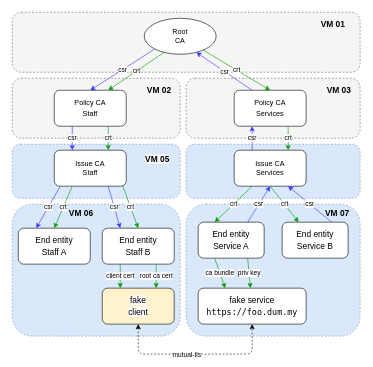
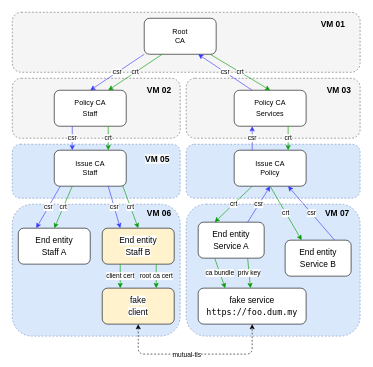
(180, 36) -> (180, 36)
(270, 168) -> (270, 168)
(81, 213) -> (159, 213)
(315, 240) -> (318, 258)
(138, 246) -> (138, 246)
